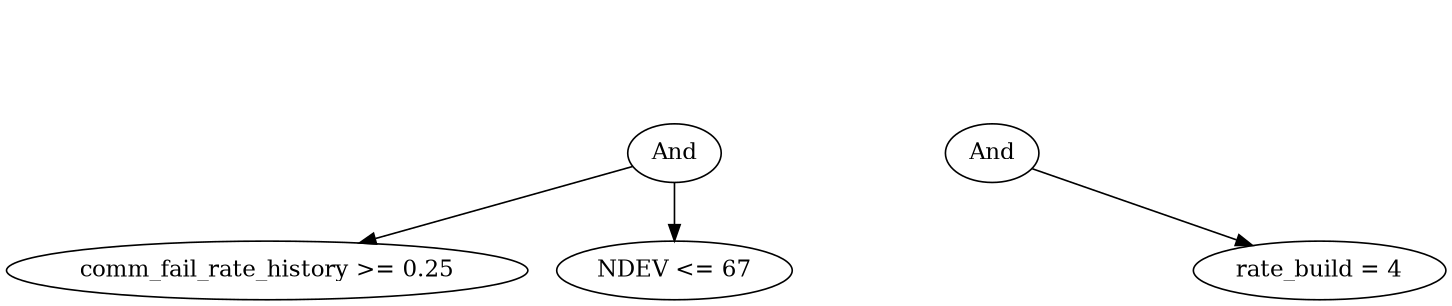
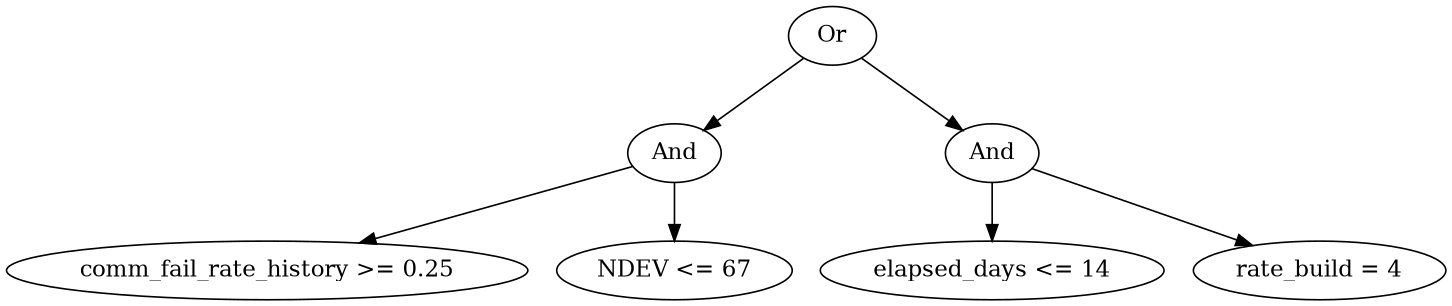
none -> (833, 36)
none -> (992, 270)
